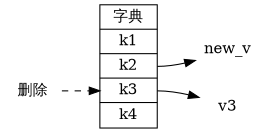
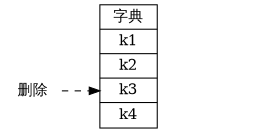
(228, 49) -> none
(228, 107) -> none
